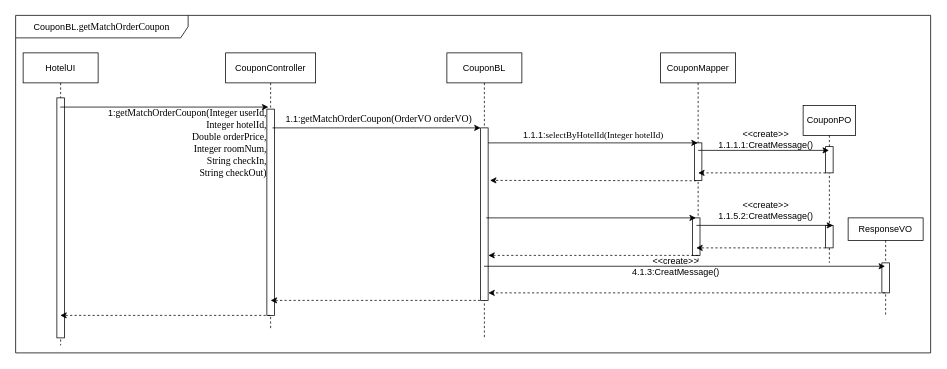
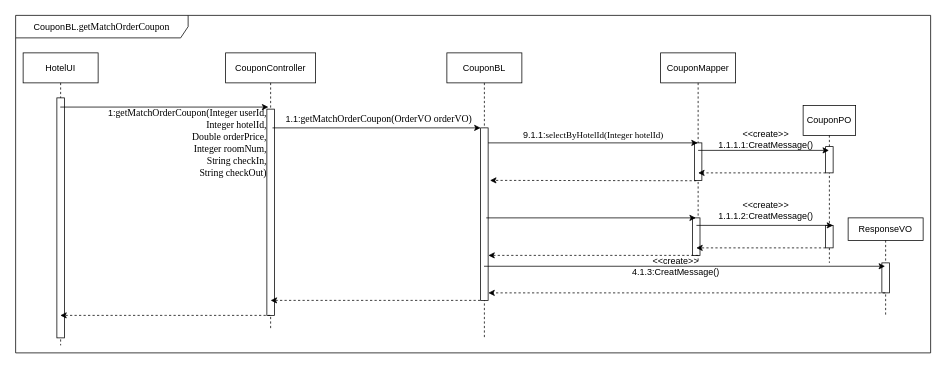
(593, 135) -> (593, 135)
(766, 210) -> (766, 210)
